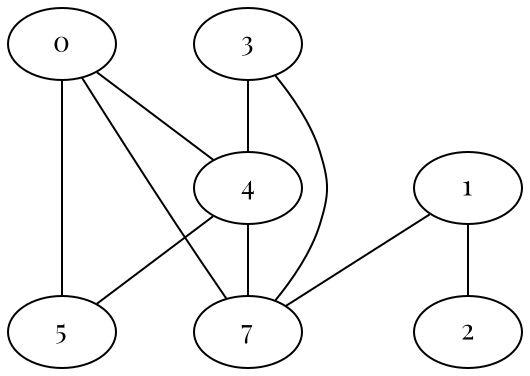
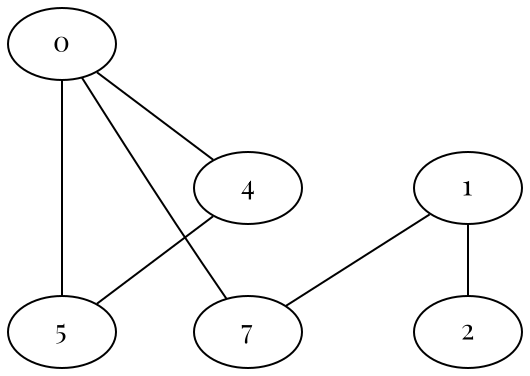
(248, 44) -> none
(248, 260) -> none
